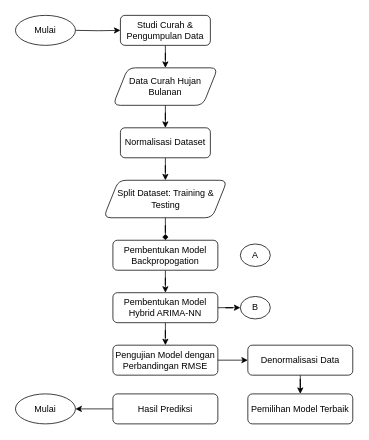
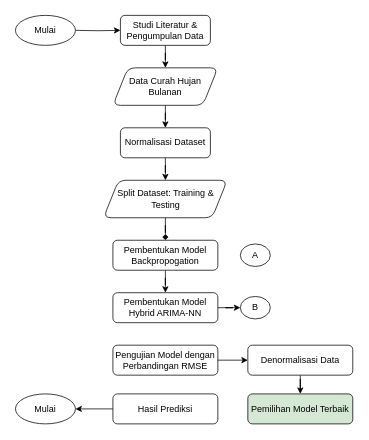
(165, 30) -> (165, 30)
(165, 337) -> none
(300, 409) -> (300, 409)
